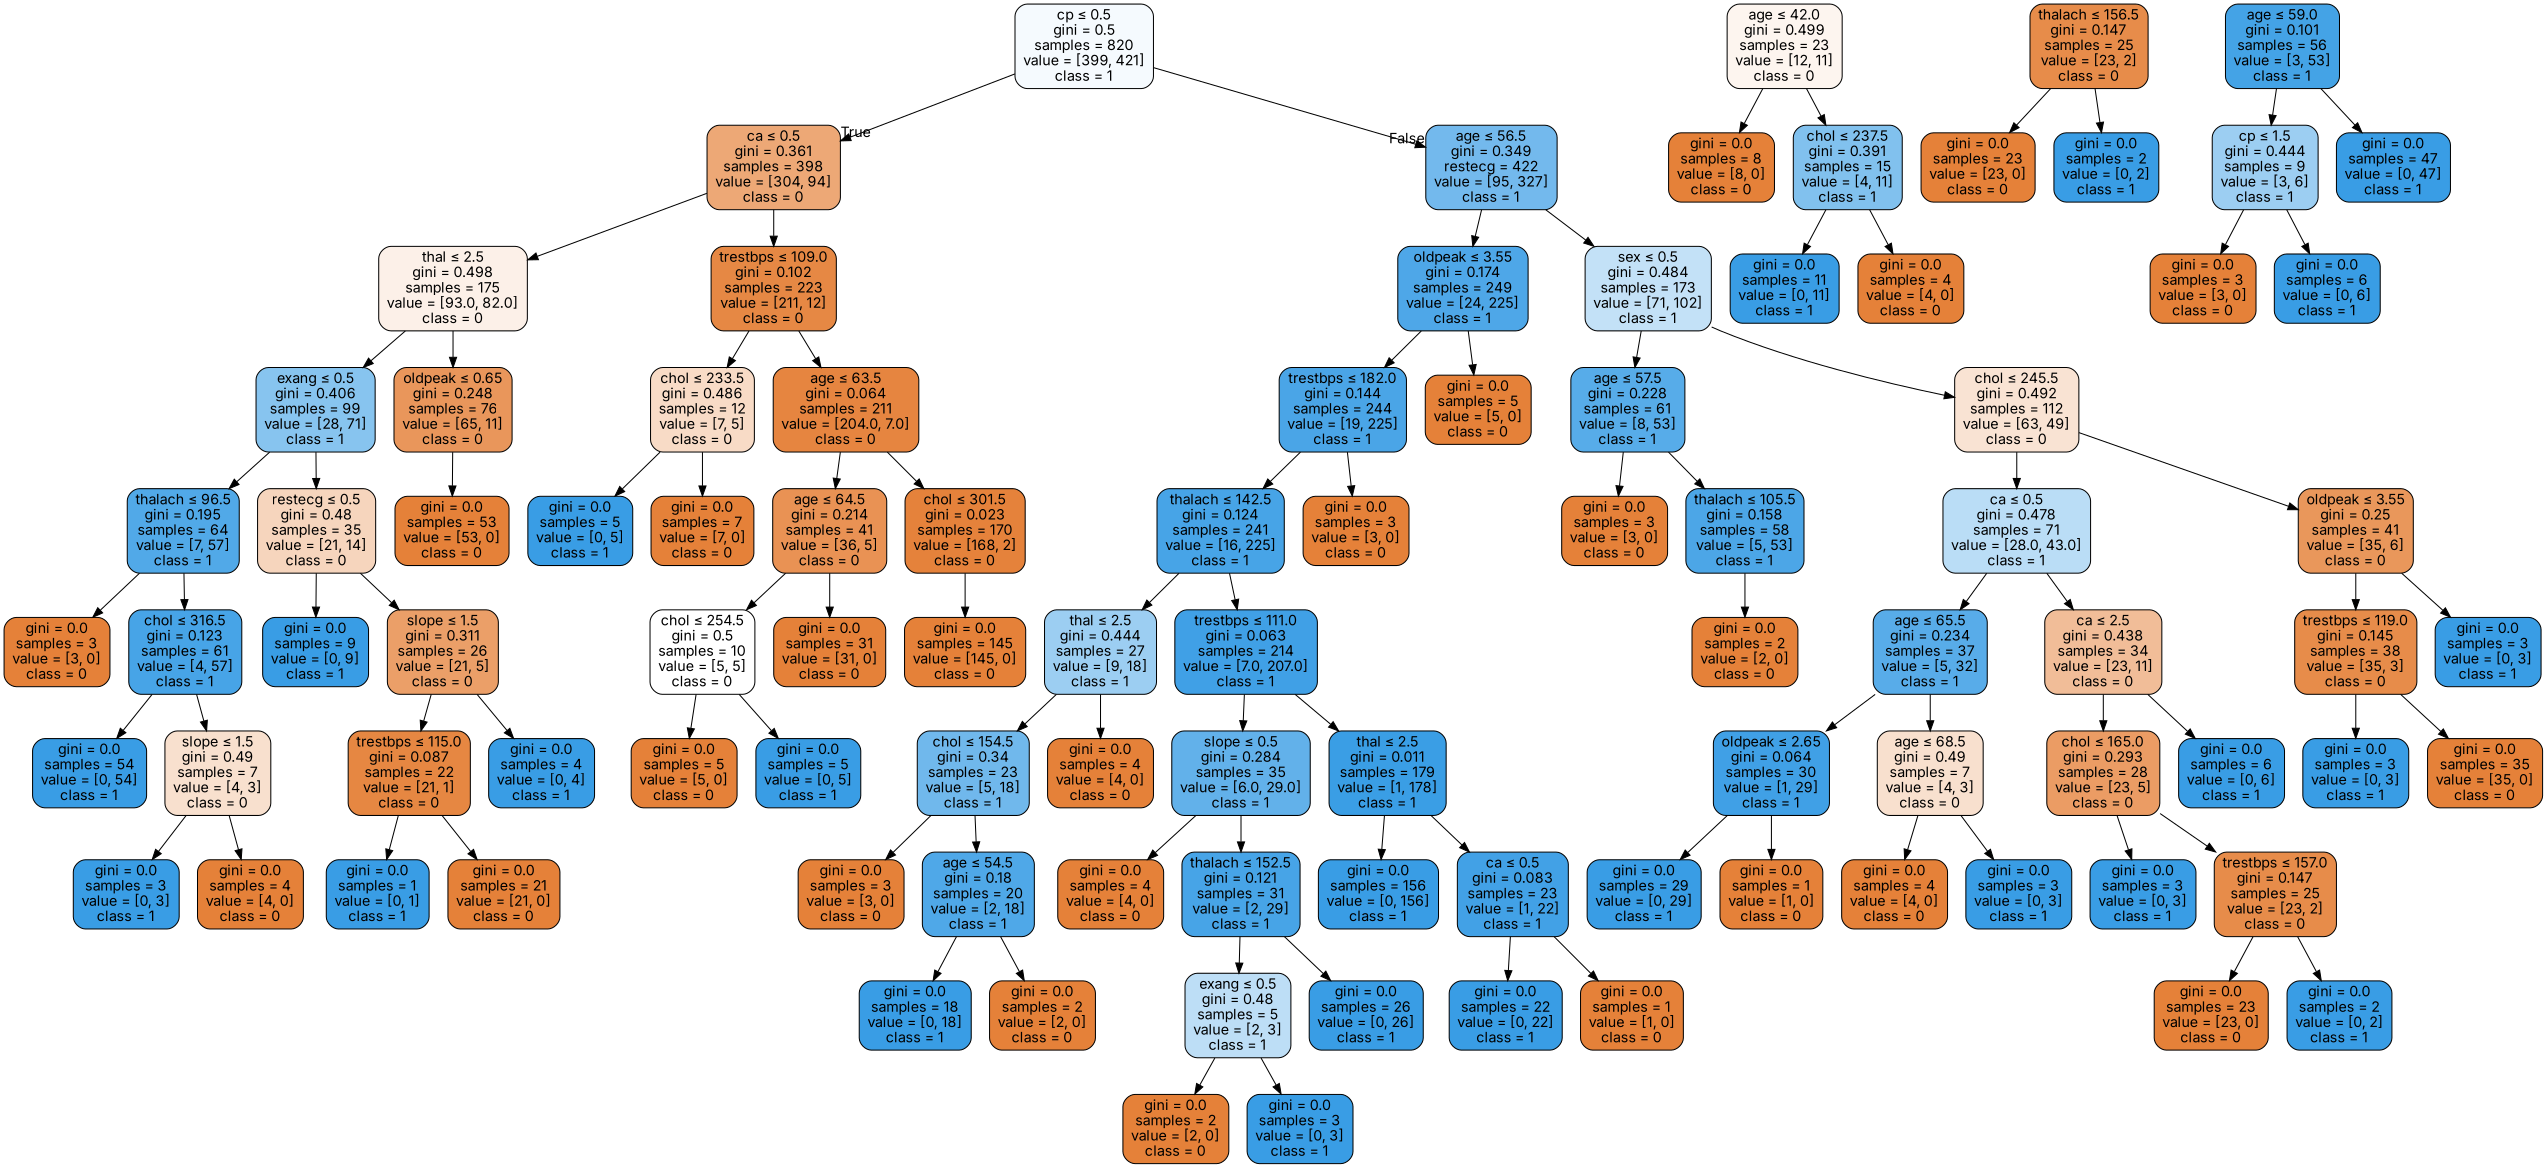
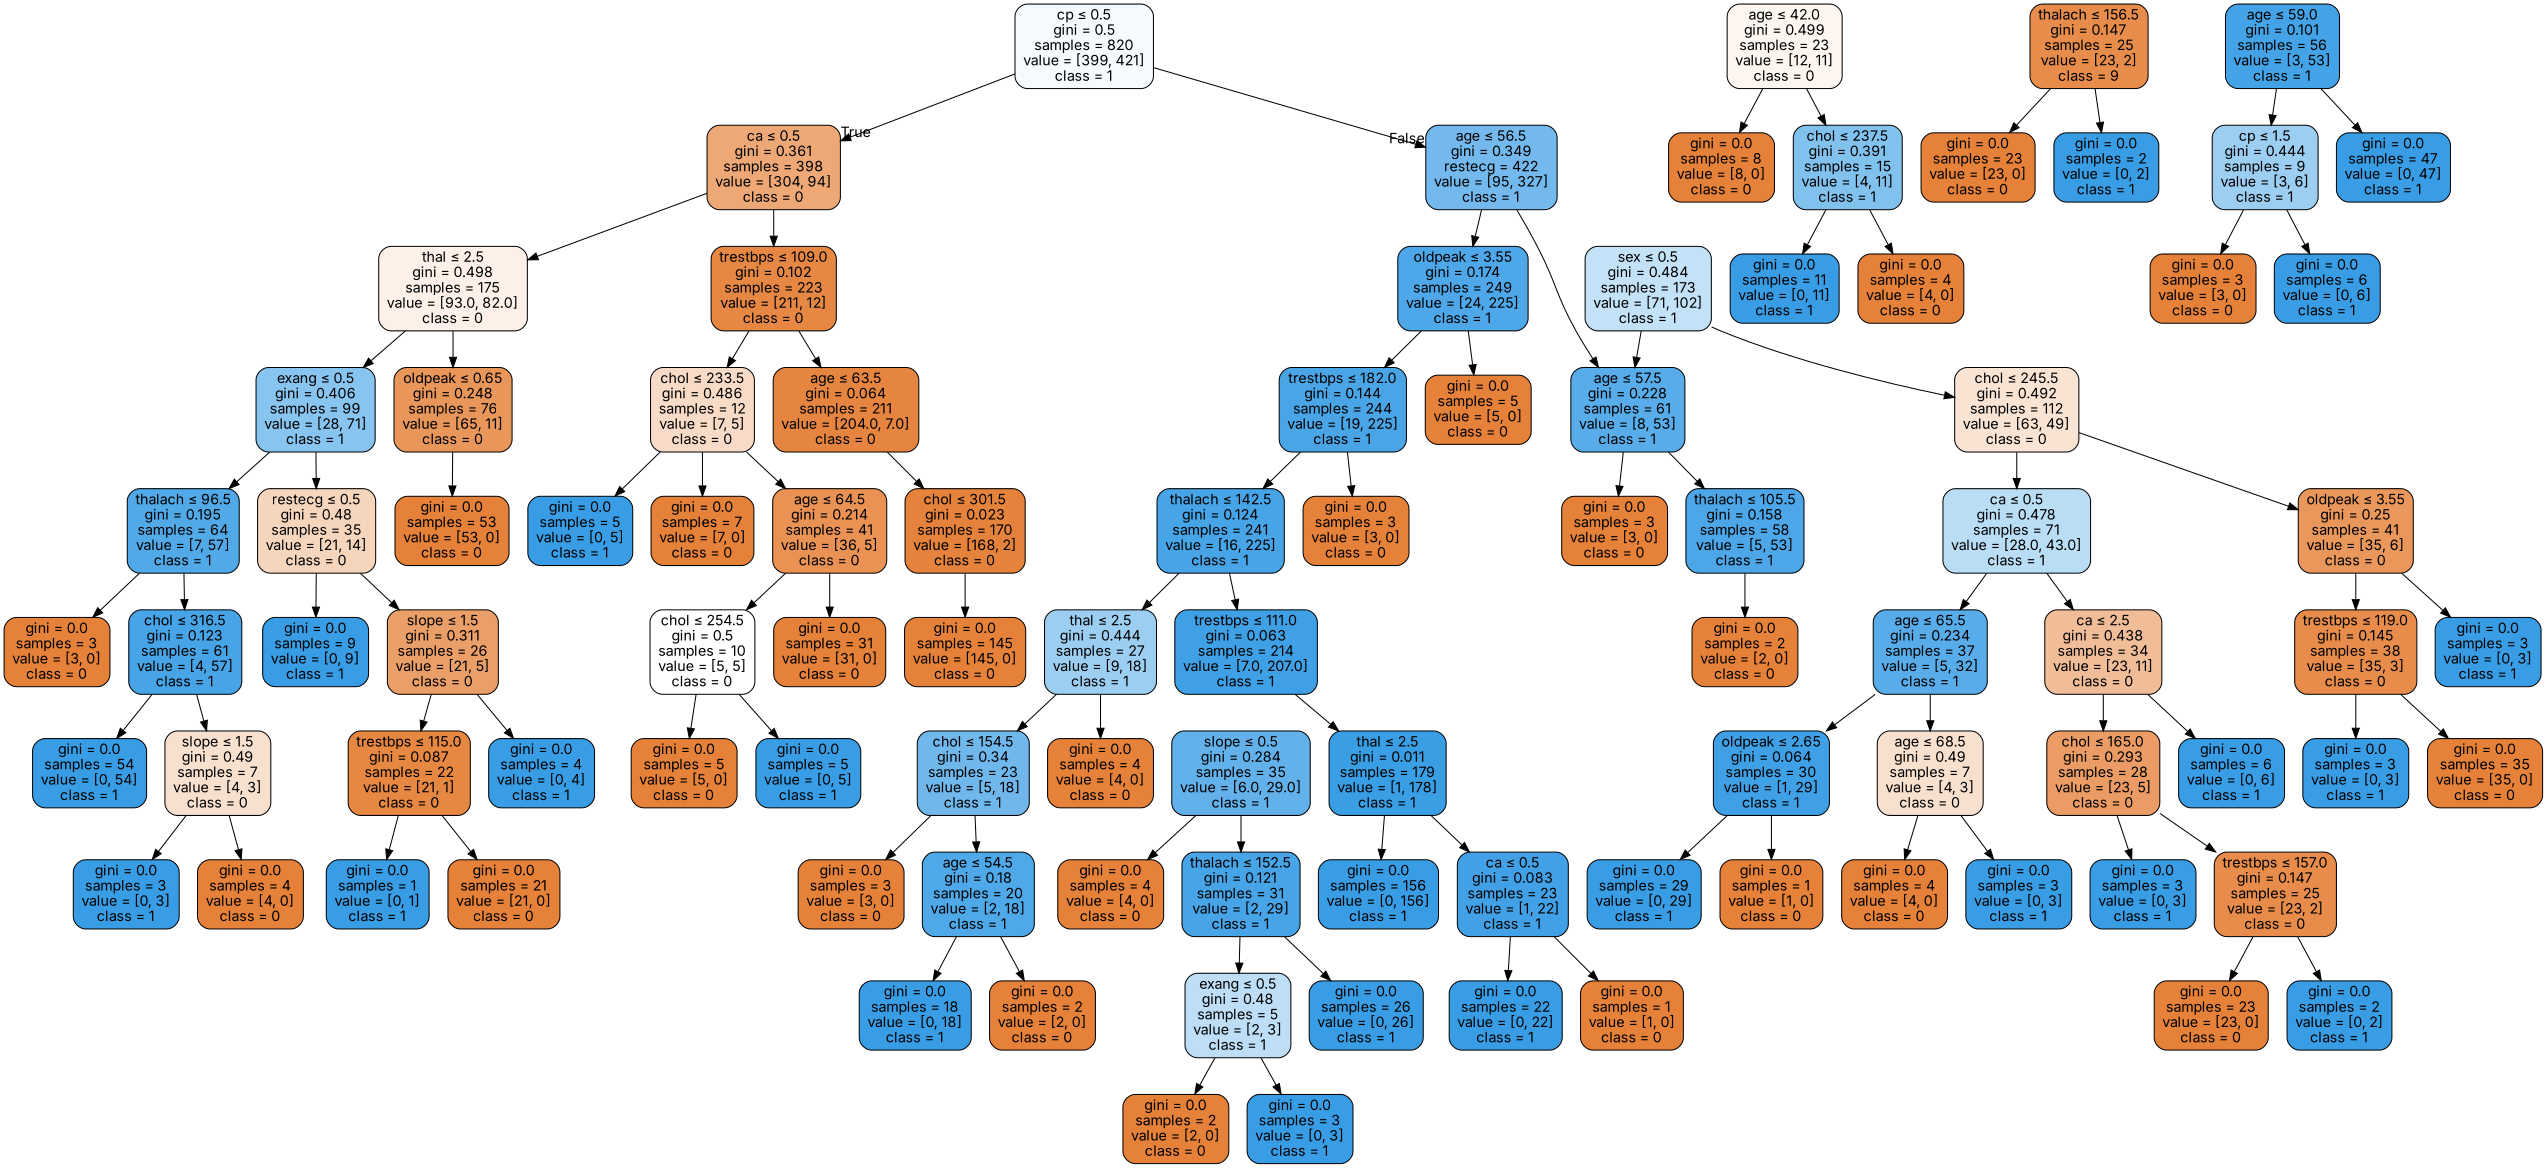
(2089, 76) -> (2089, 76)
(1566, 225) -> (1555, 285)
(839, 465) -> (762, 467)
(1244, 708) -> none
